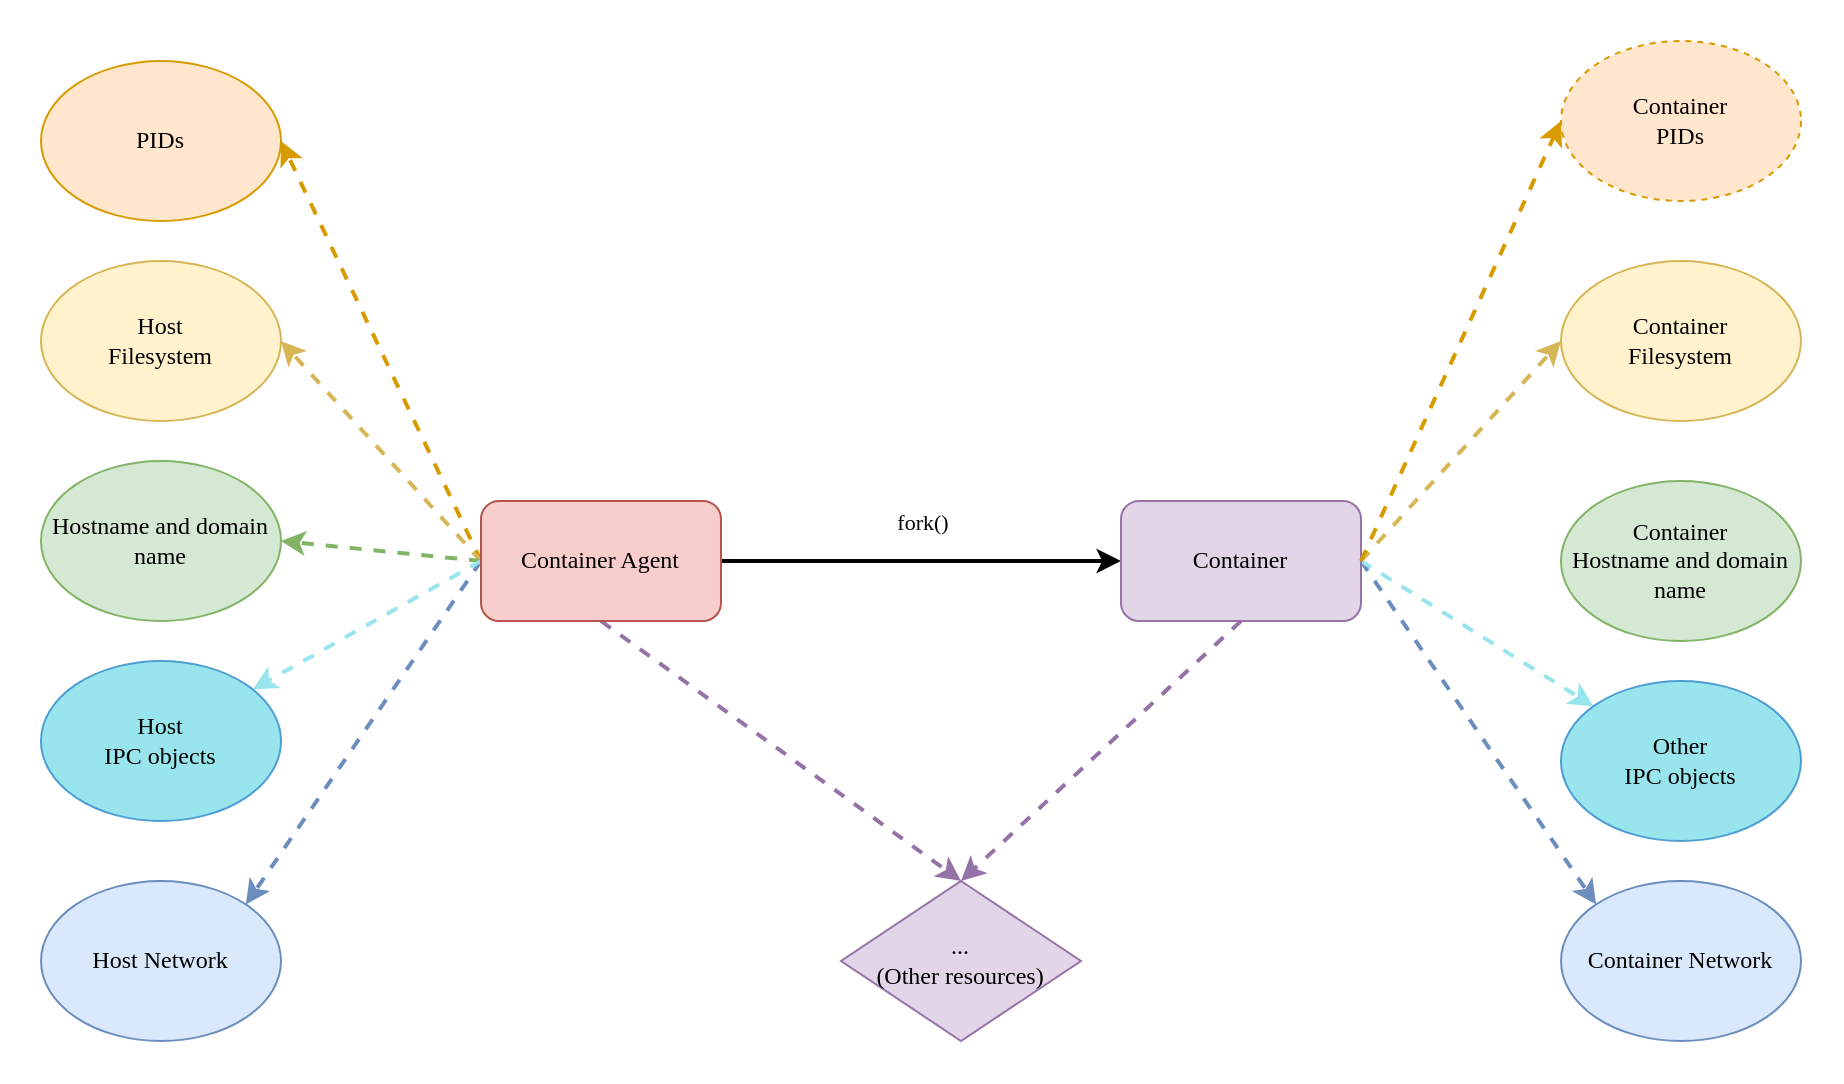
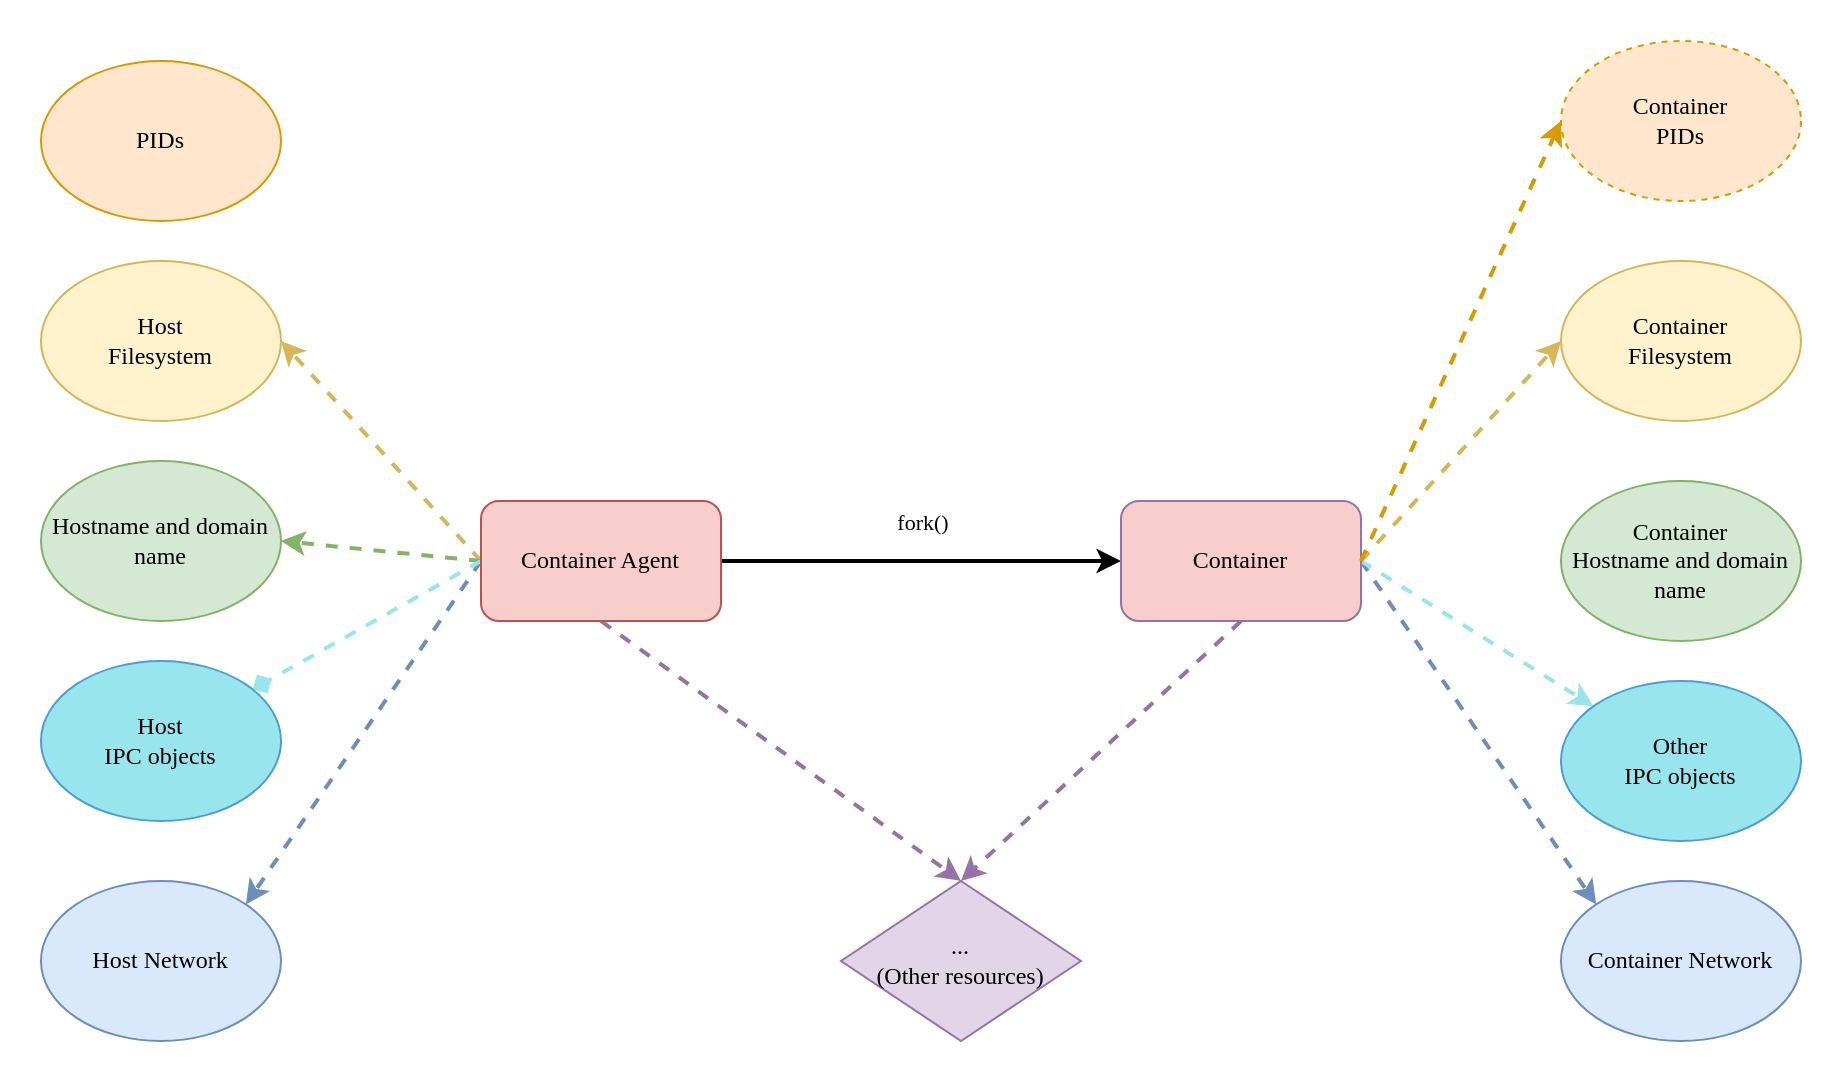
(396, 382) -> none
(1241, 561) -> (1241, 561)
(269, 680) -> (270, 680)
